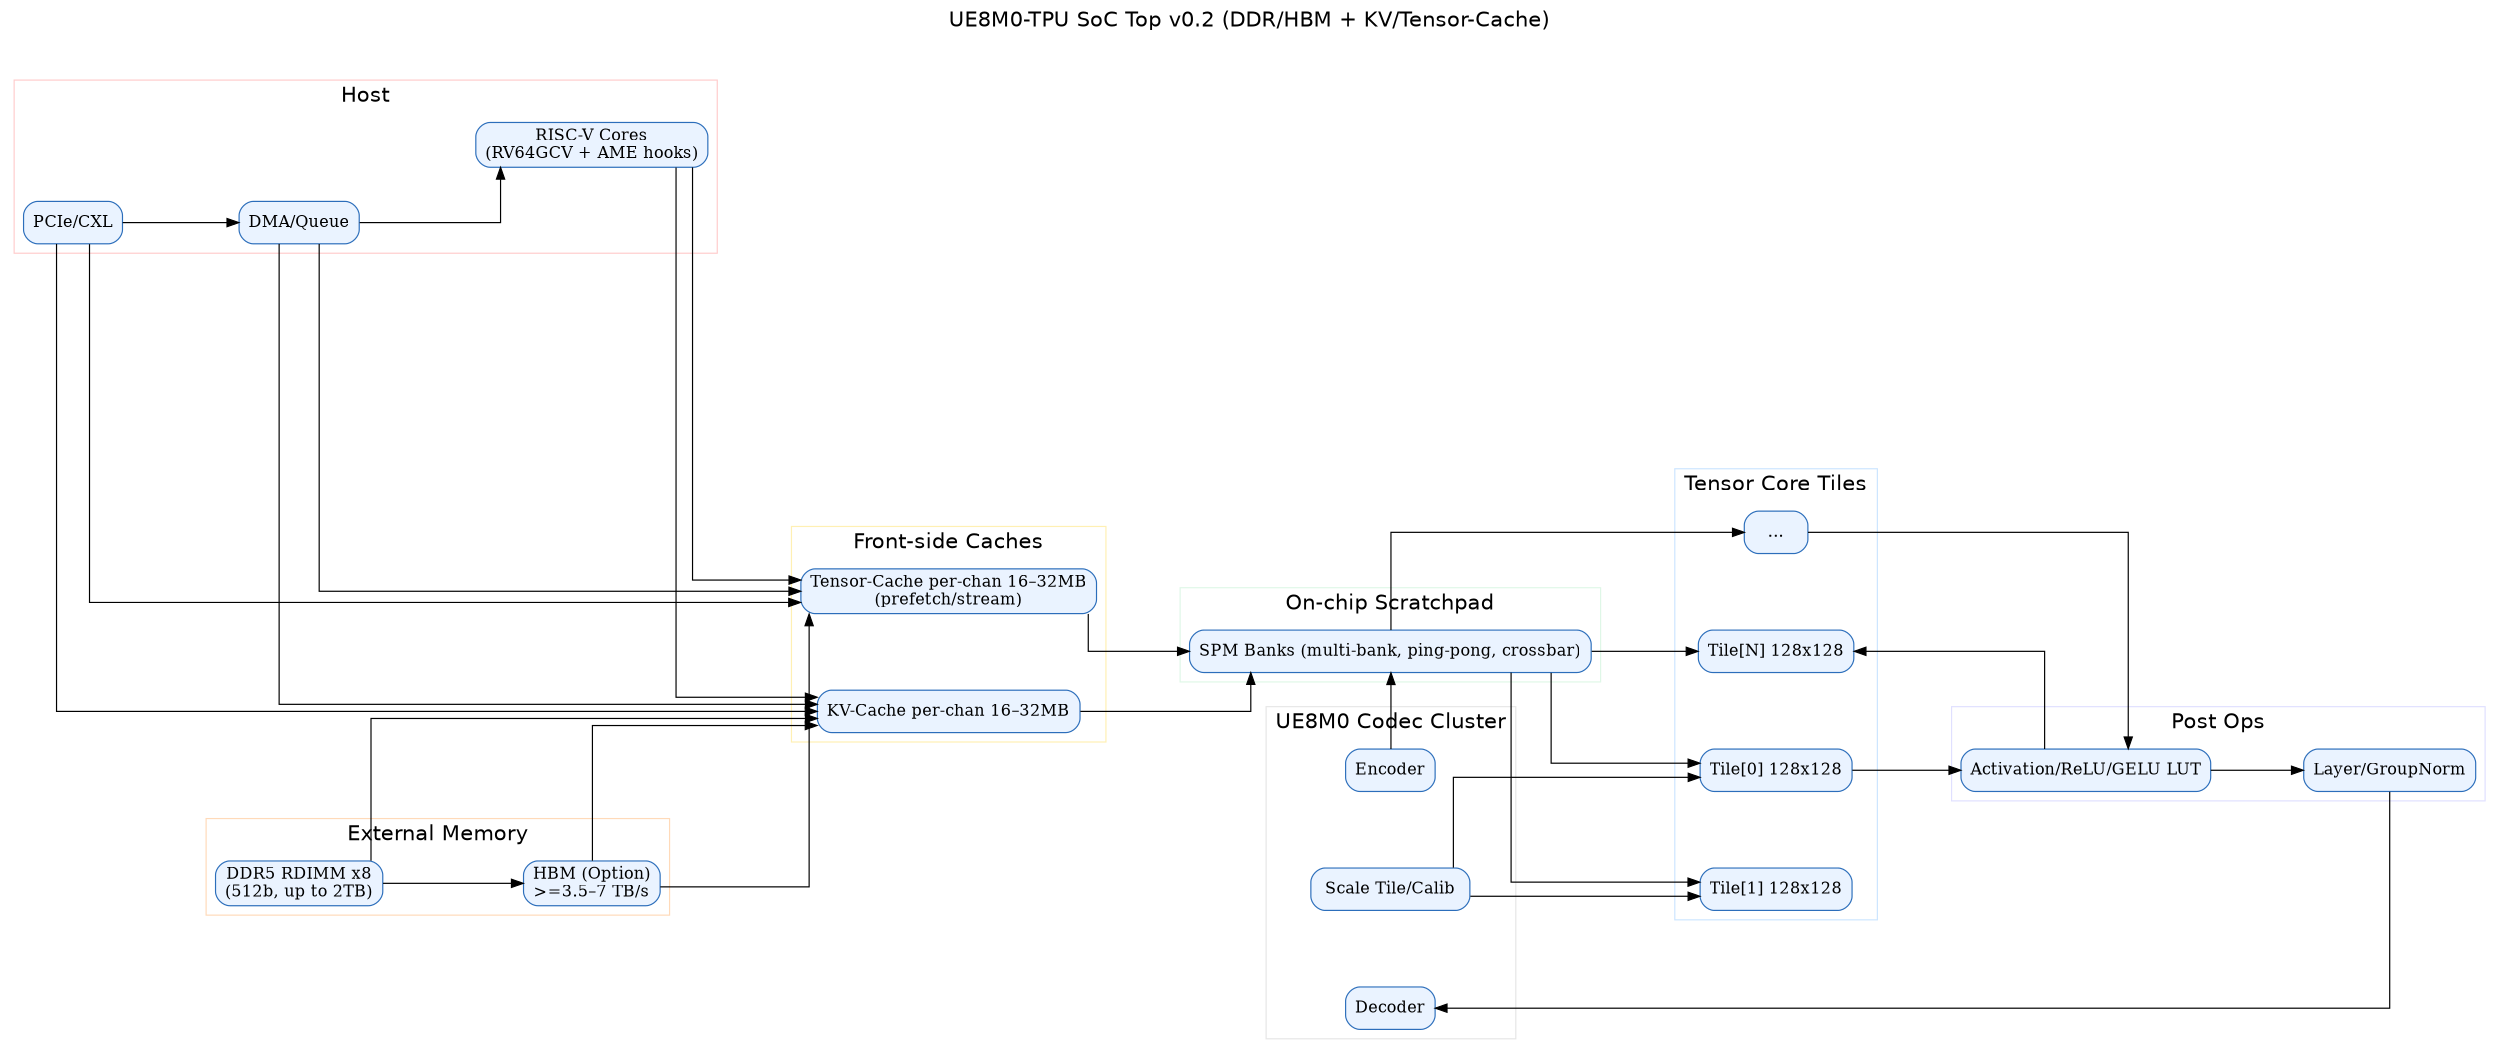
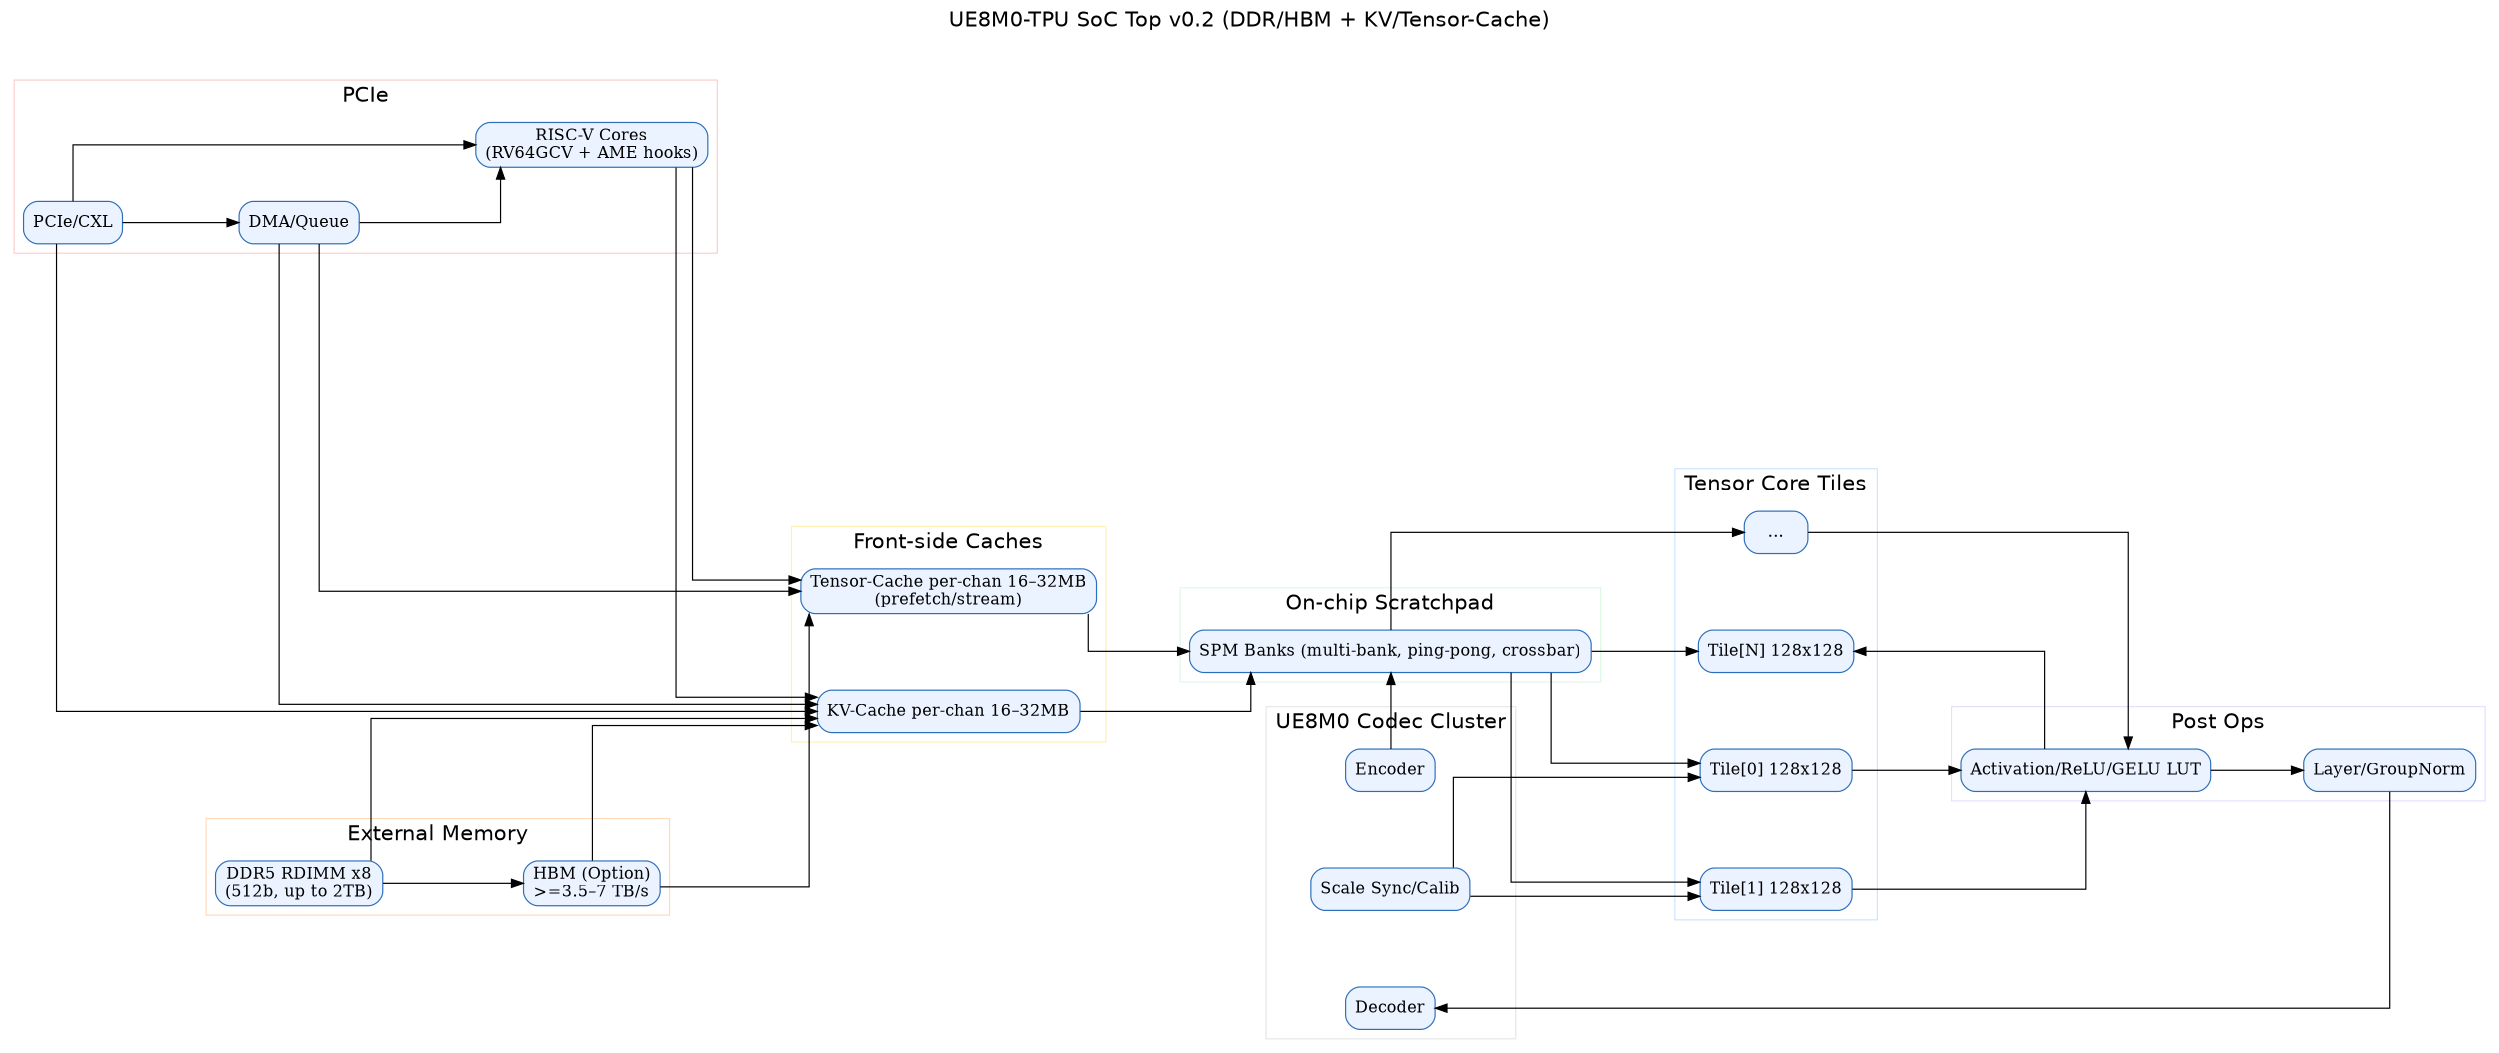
(366, 97) -> (366, 97)
(260, 602) -> (240, 145)
(1390, 889) -> (1390, 889)
none -> (2012, 889)
